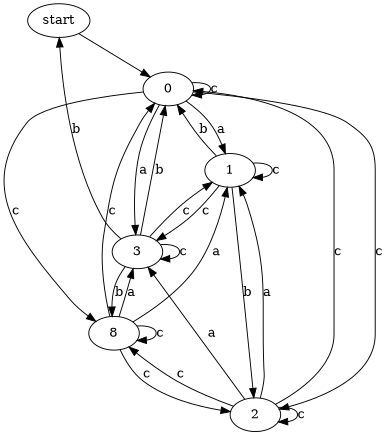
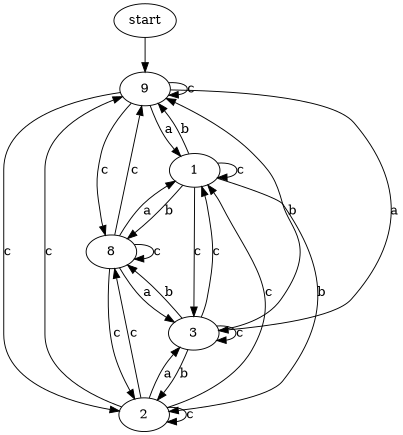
(168, 89) -> (145, 89)
(76, 148) -> (177, 372)
none -> (160, 210)
(267, 293) -> (269, 293)
